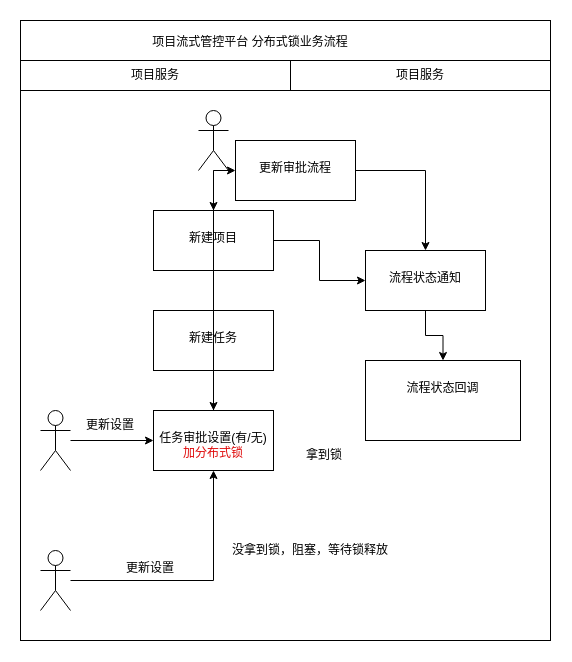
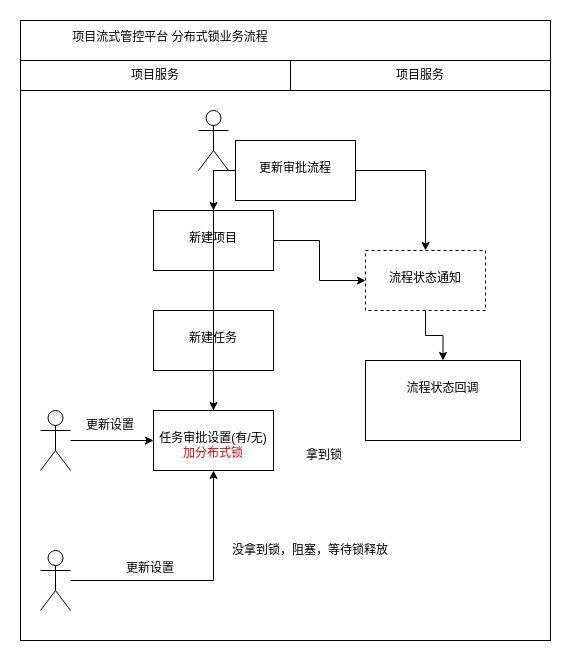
(251, 43) -> (171, 38)
(229, 171) -> (232, 171)
(426, 281) -> (426, 281)
